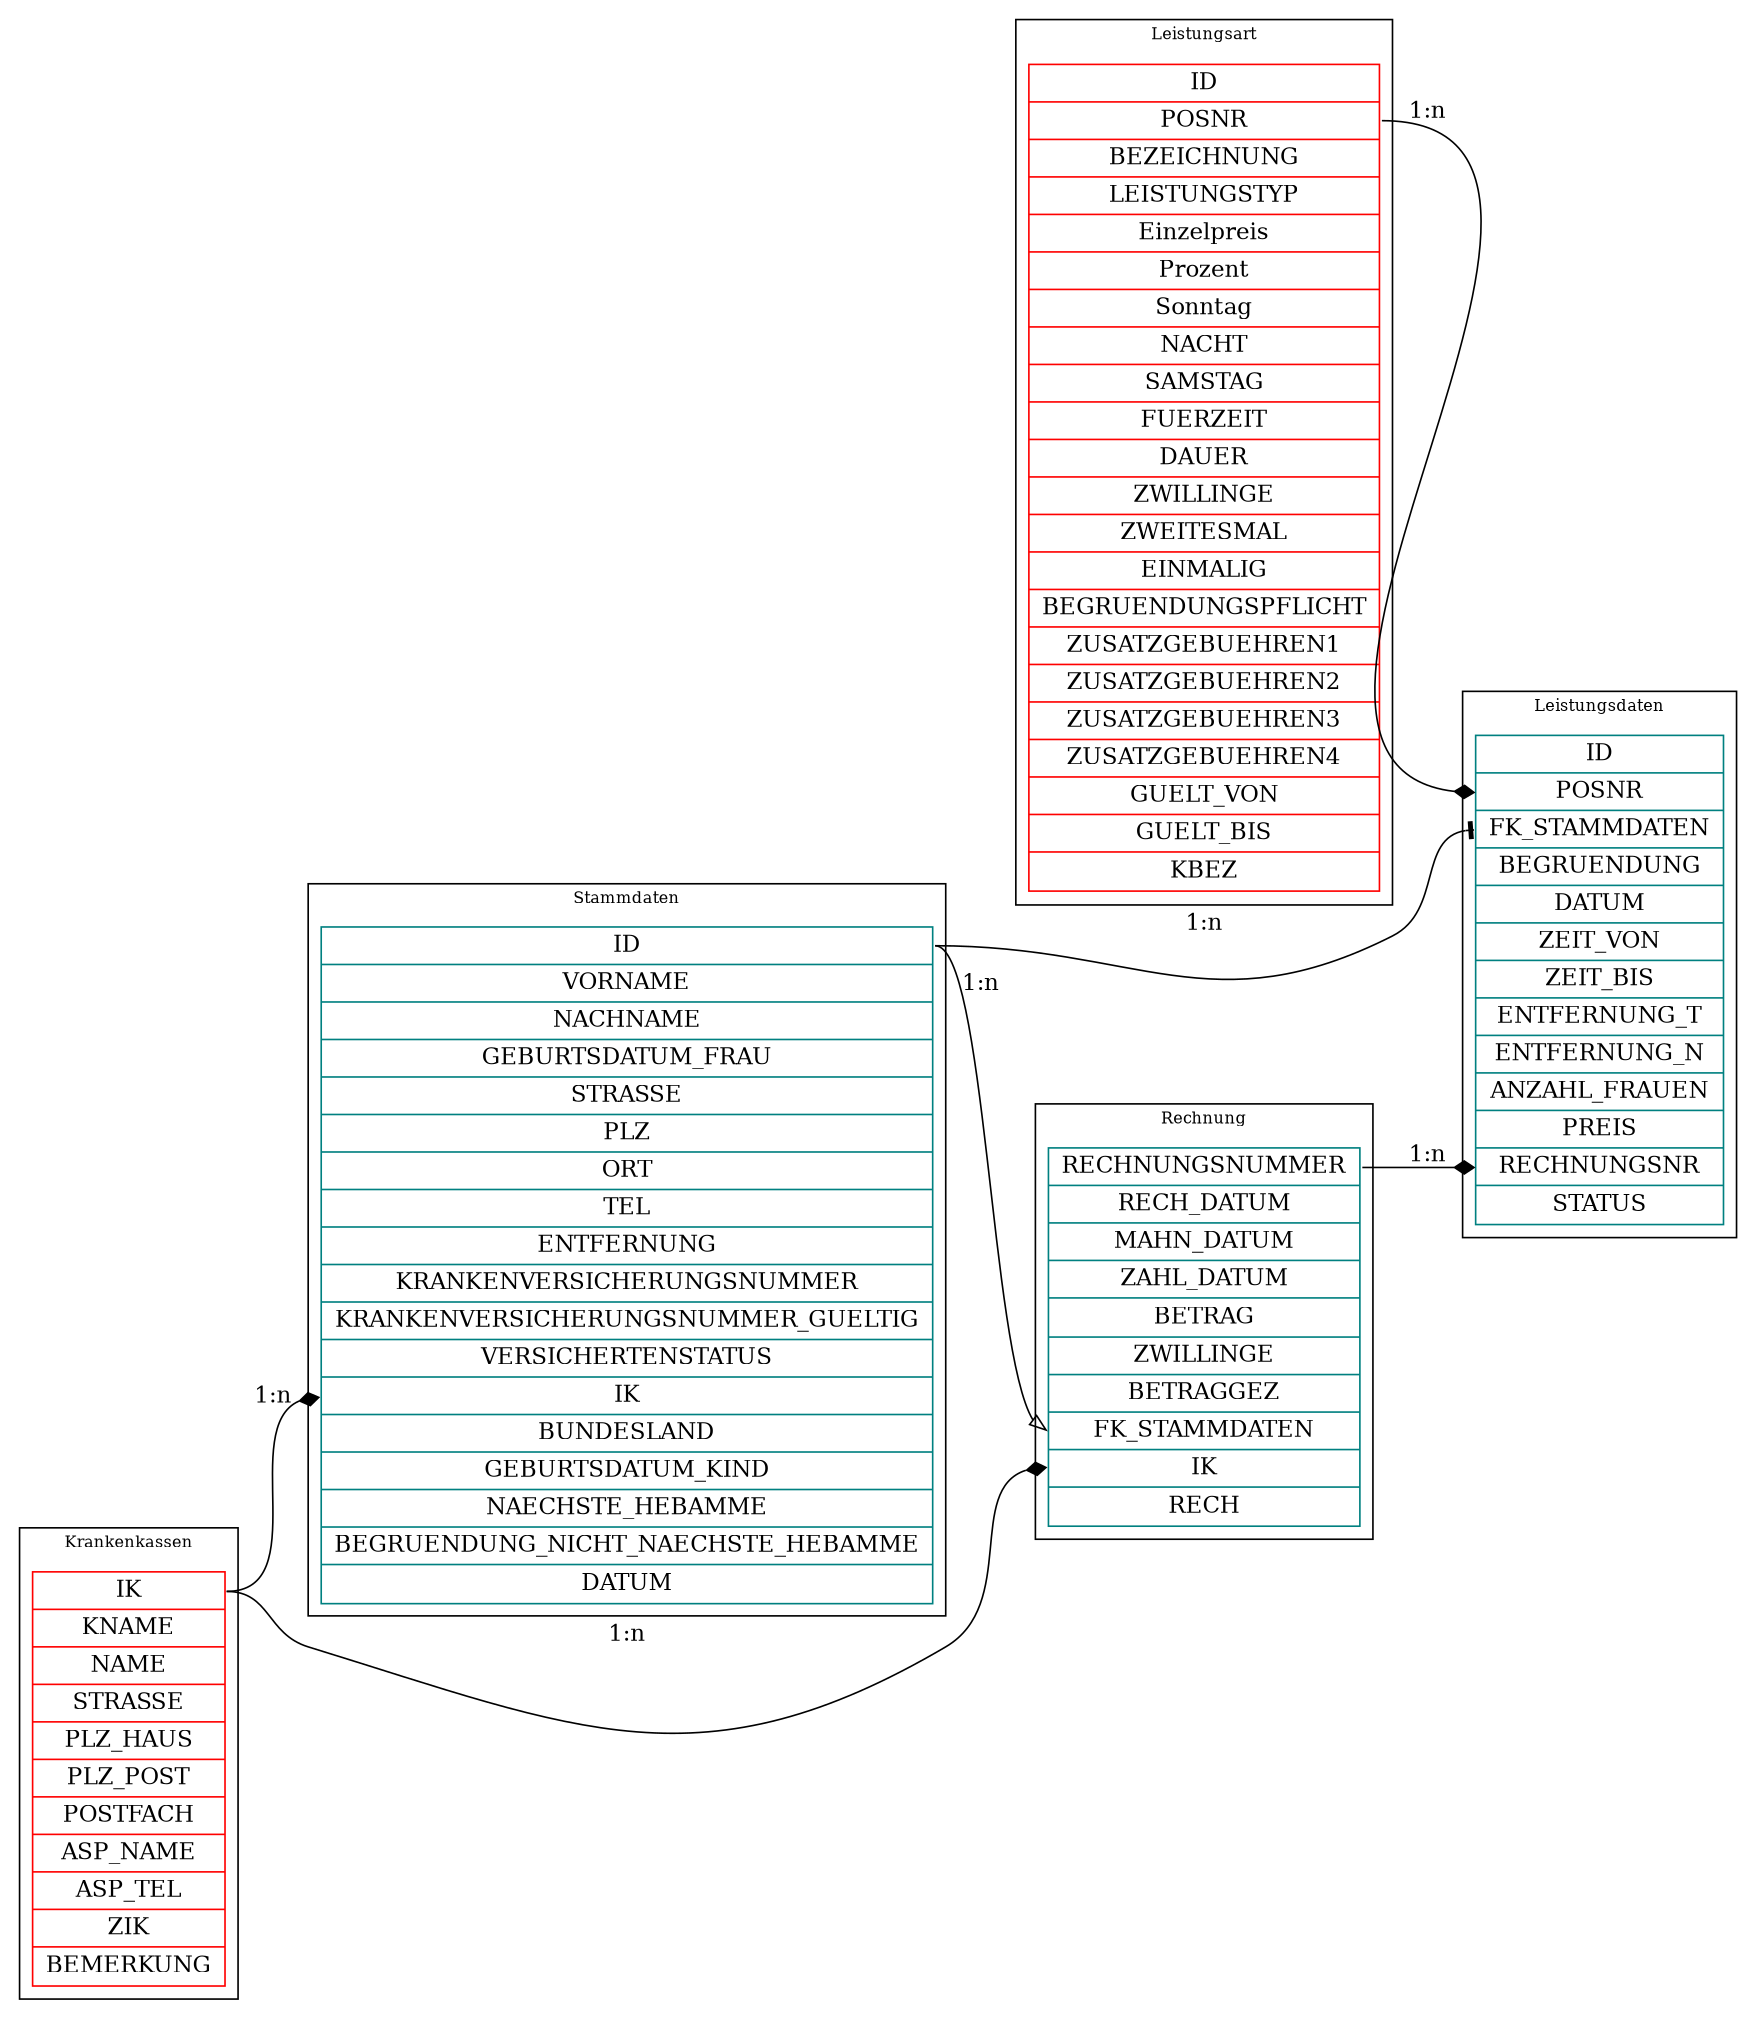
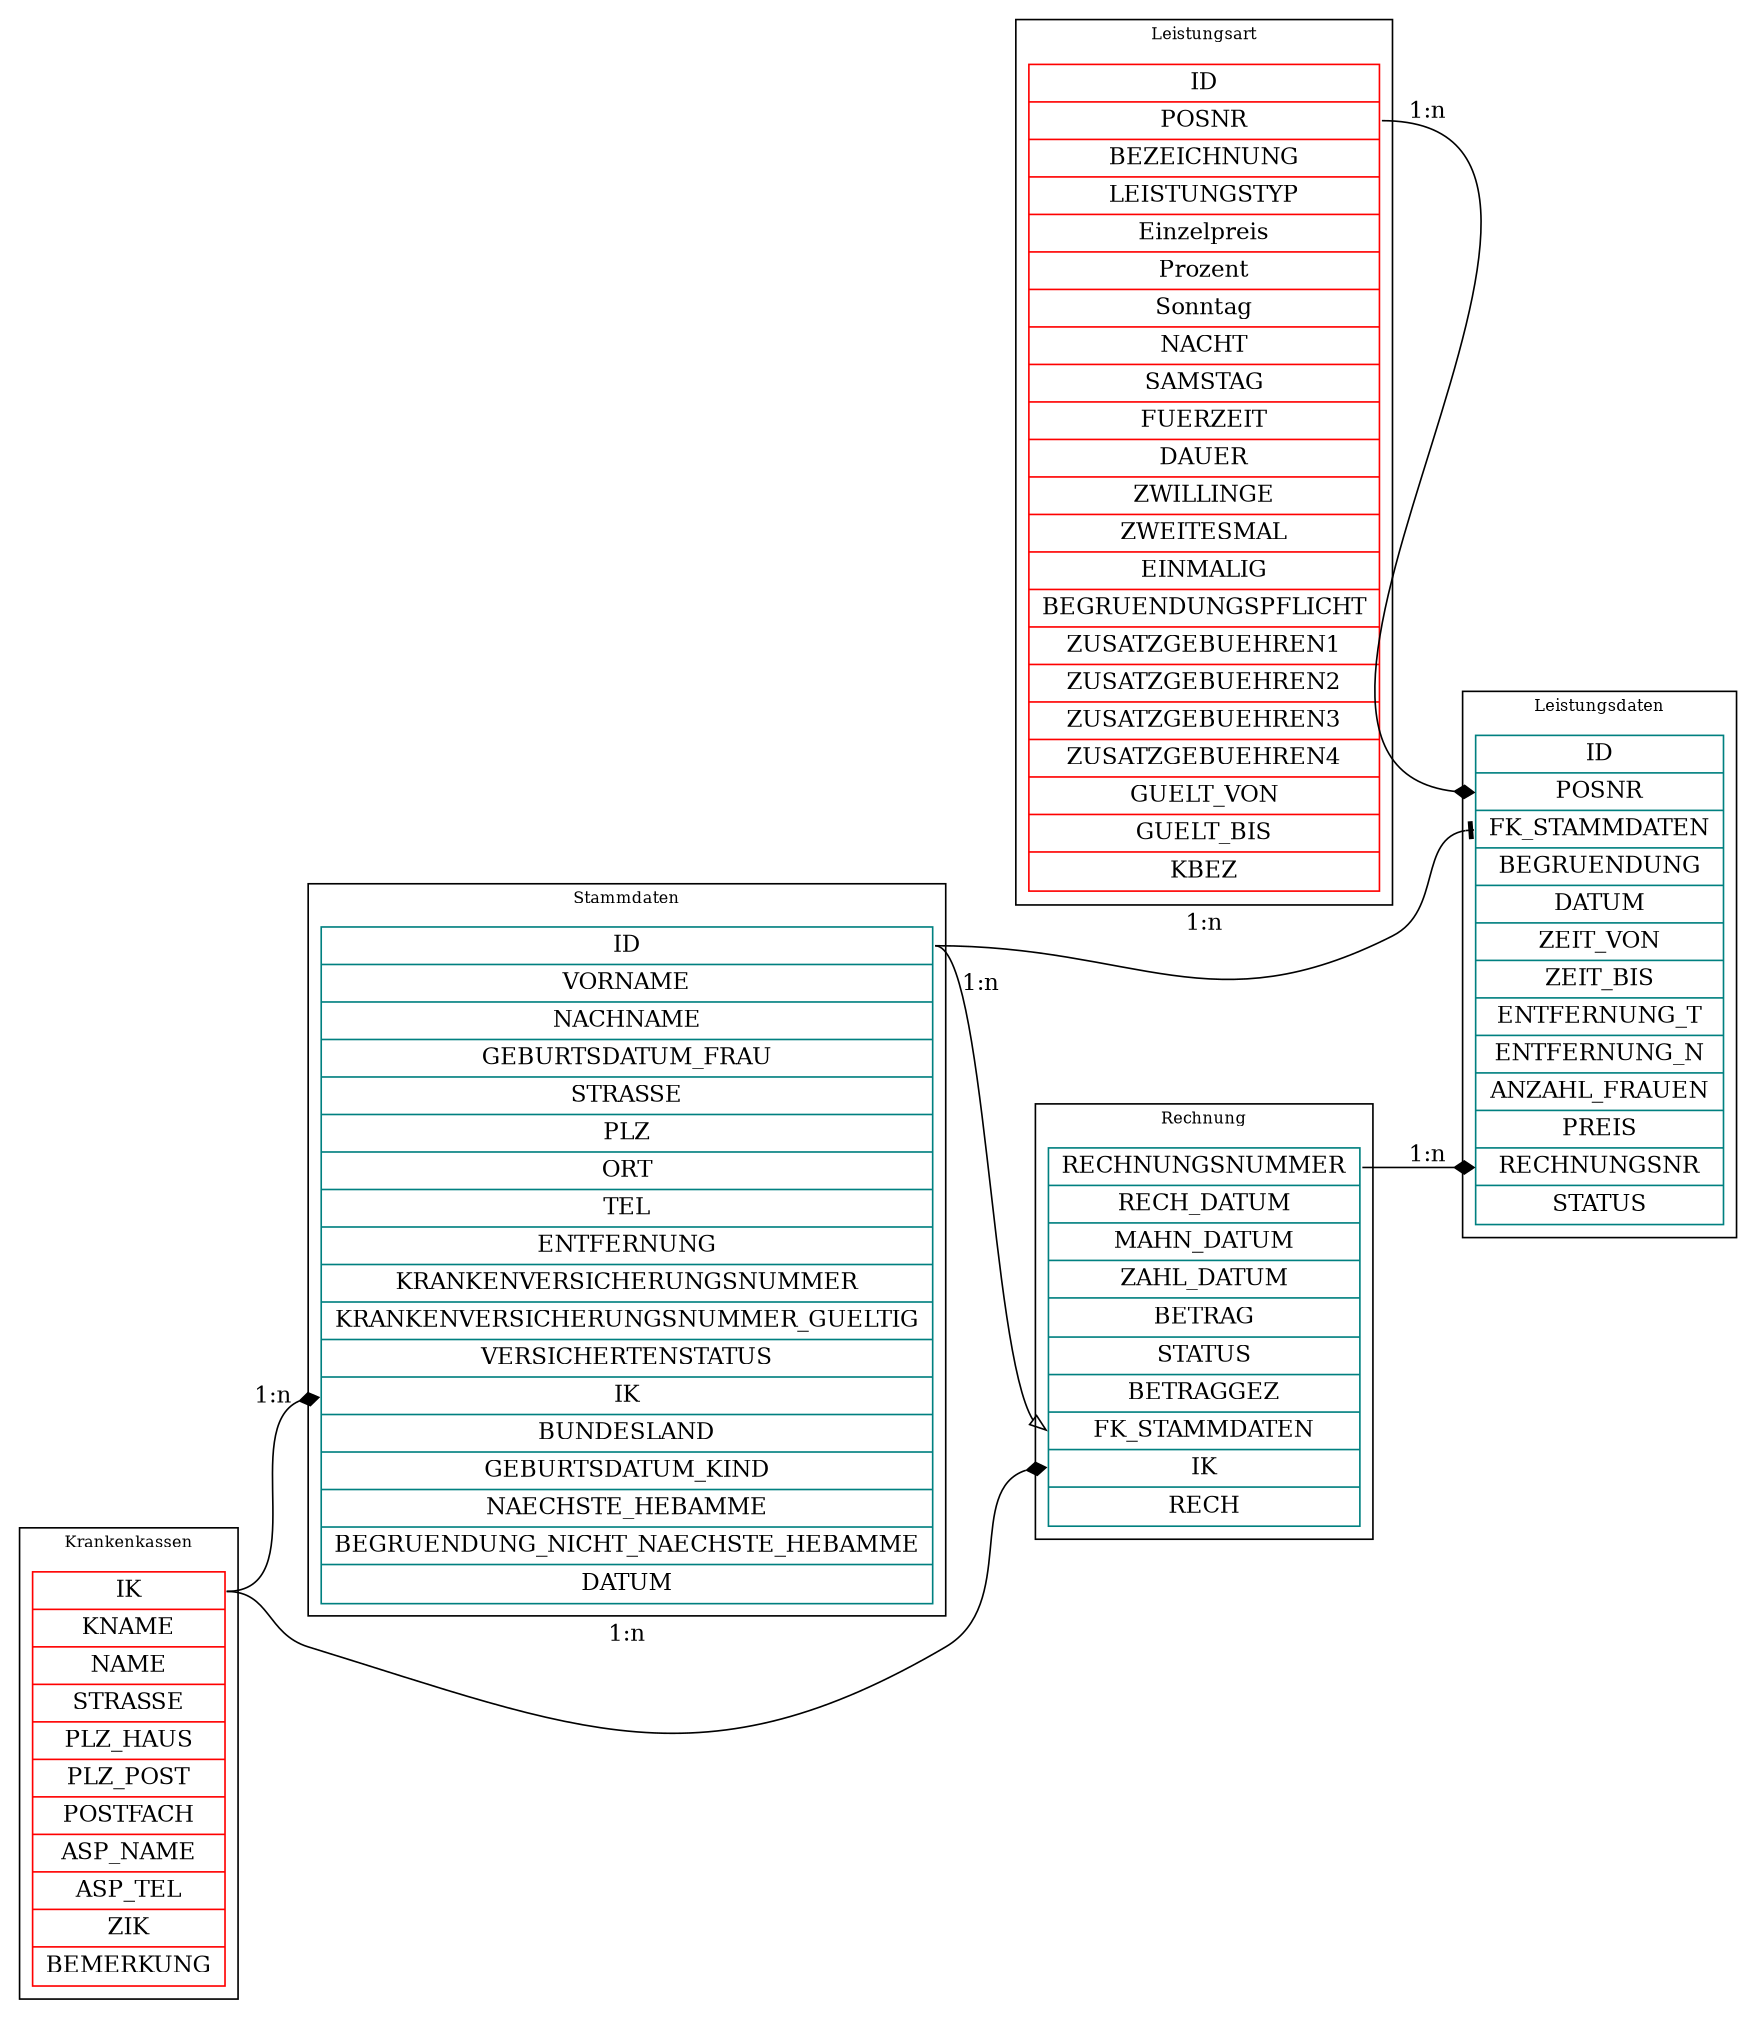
(1204, 1355) -> (1204, 1355)
